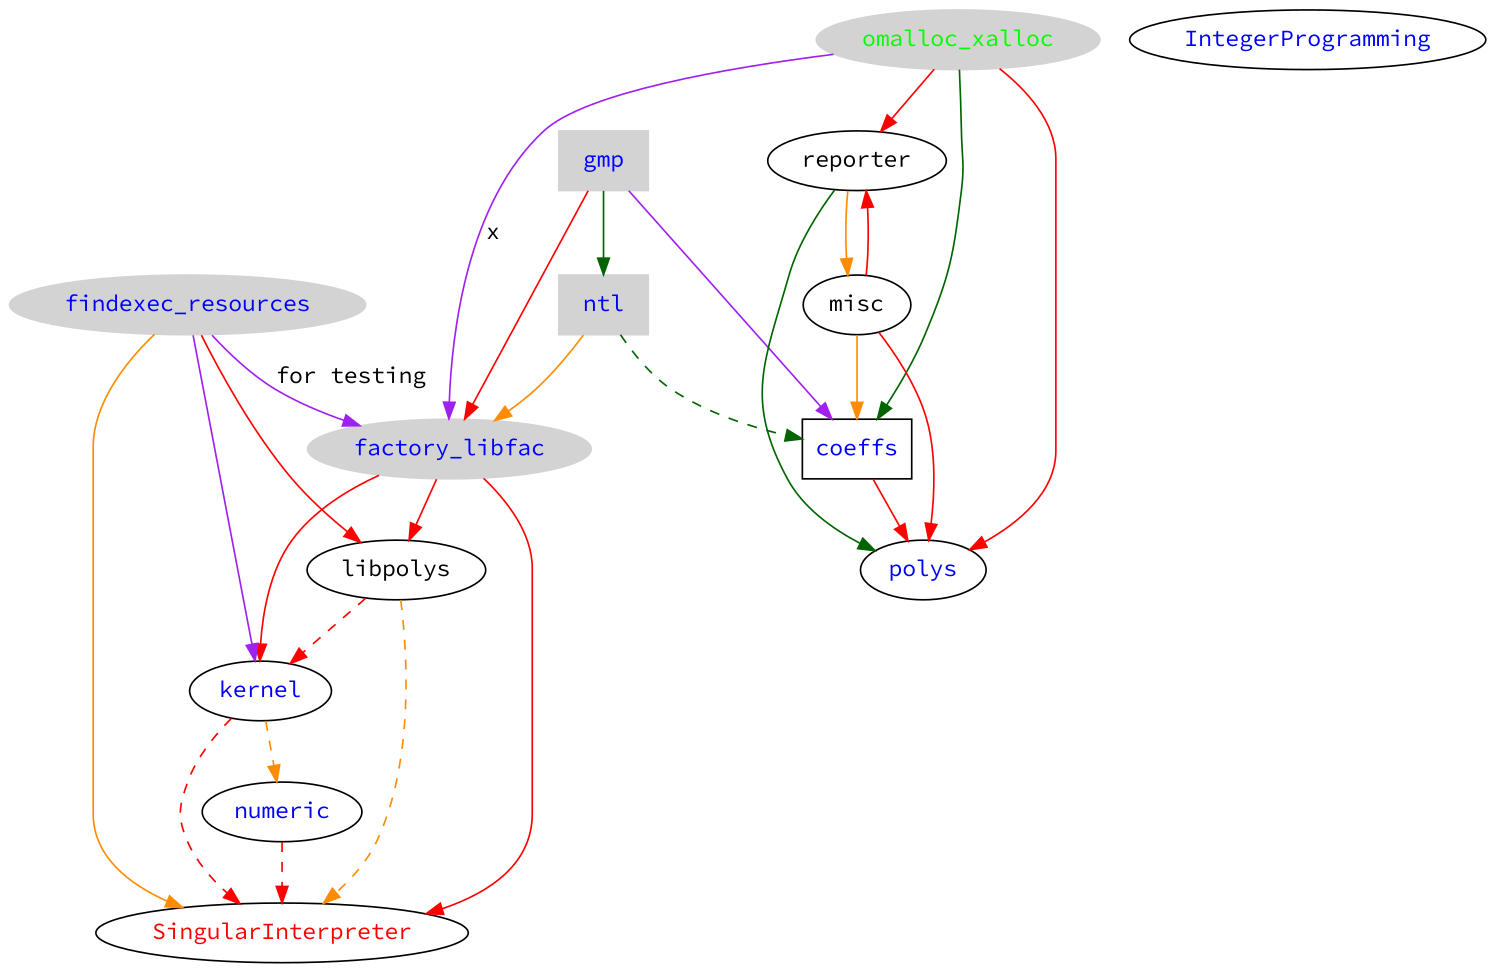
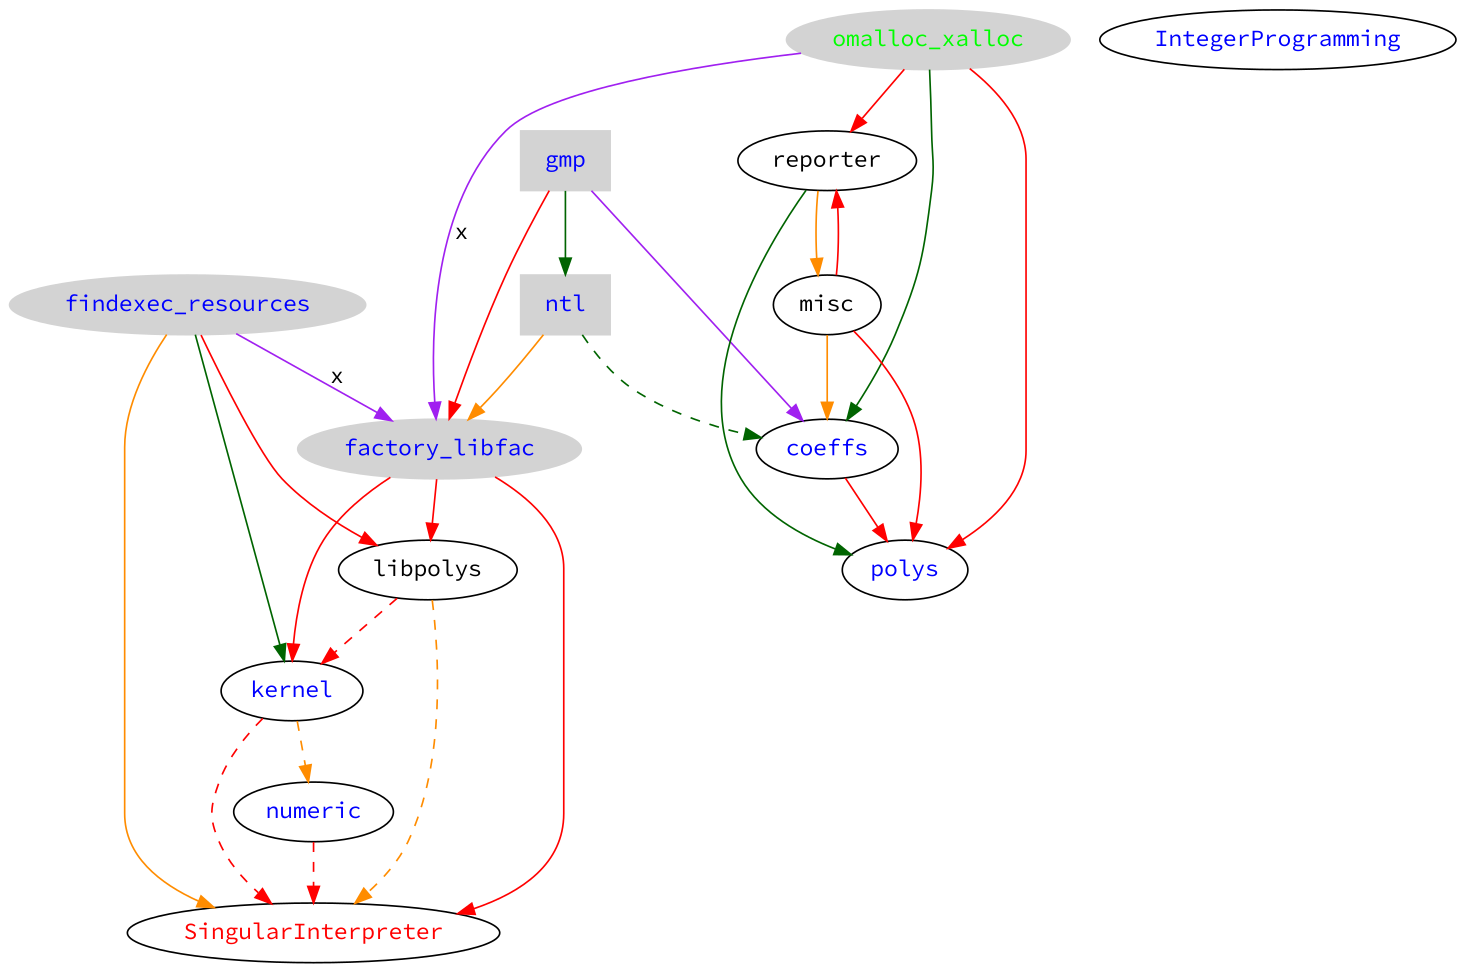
(351, 377) -> (338, 377)
(857, 449) -> (827, 449)
(223, 490) -> (238, 490)
